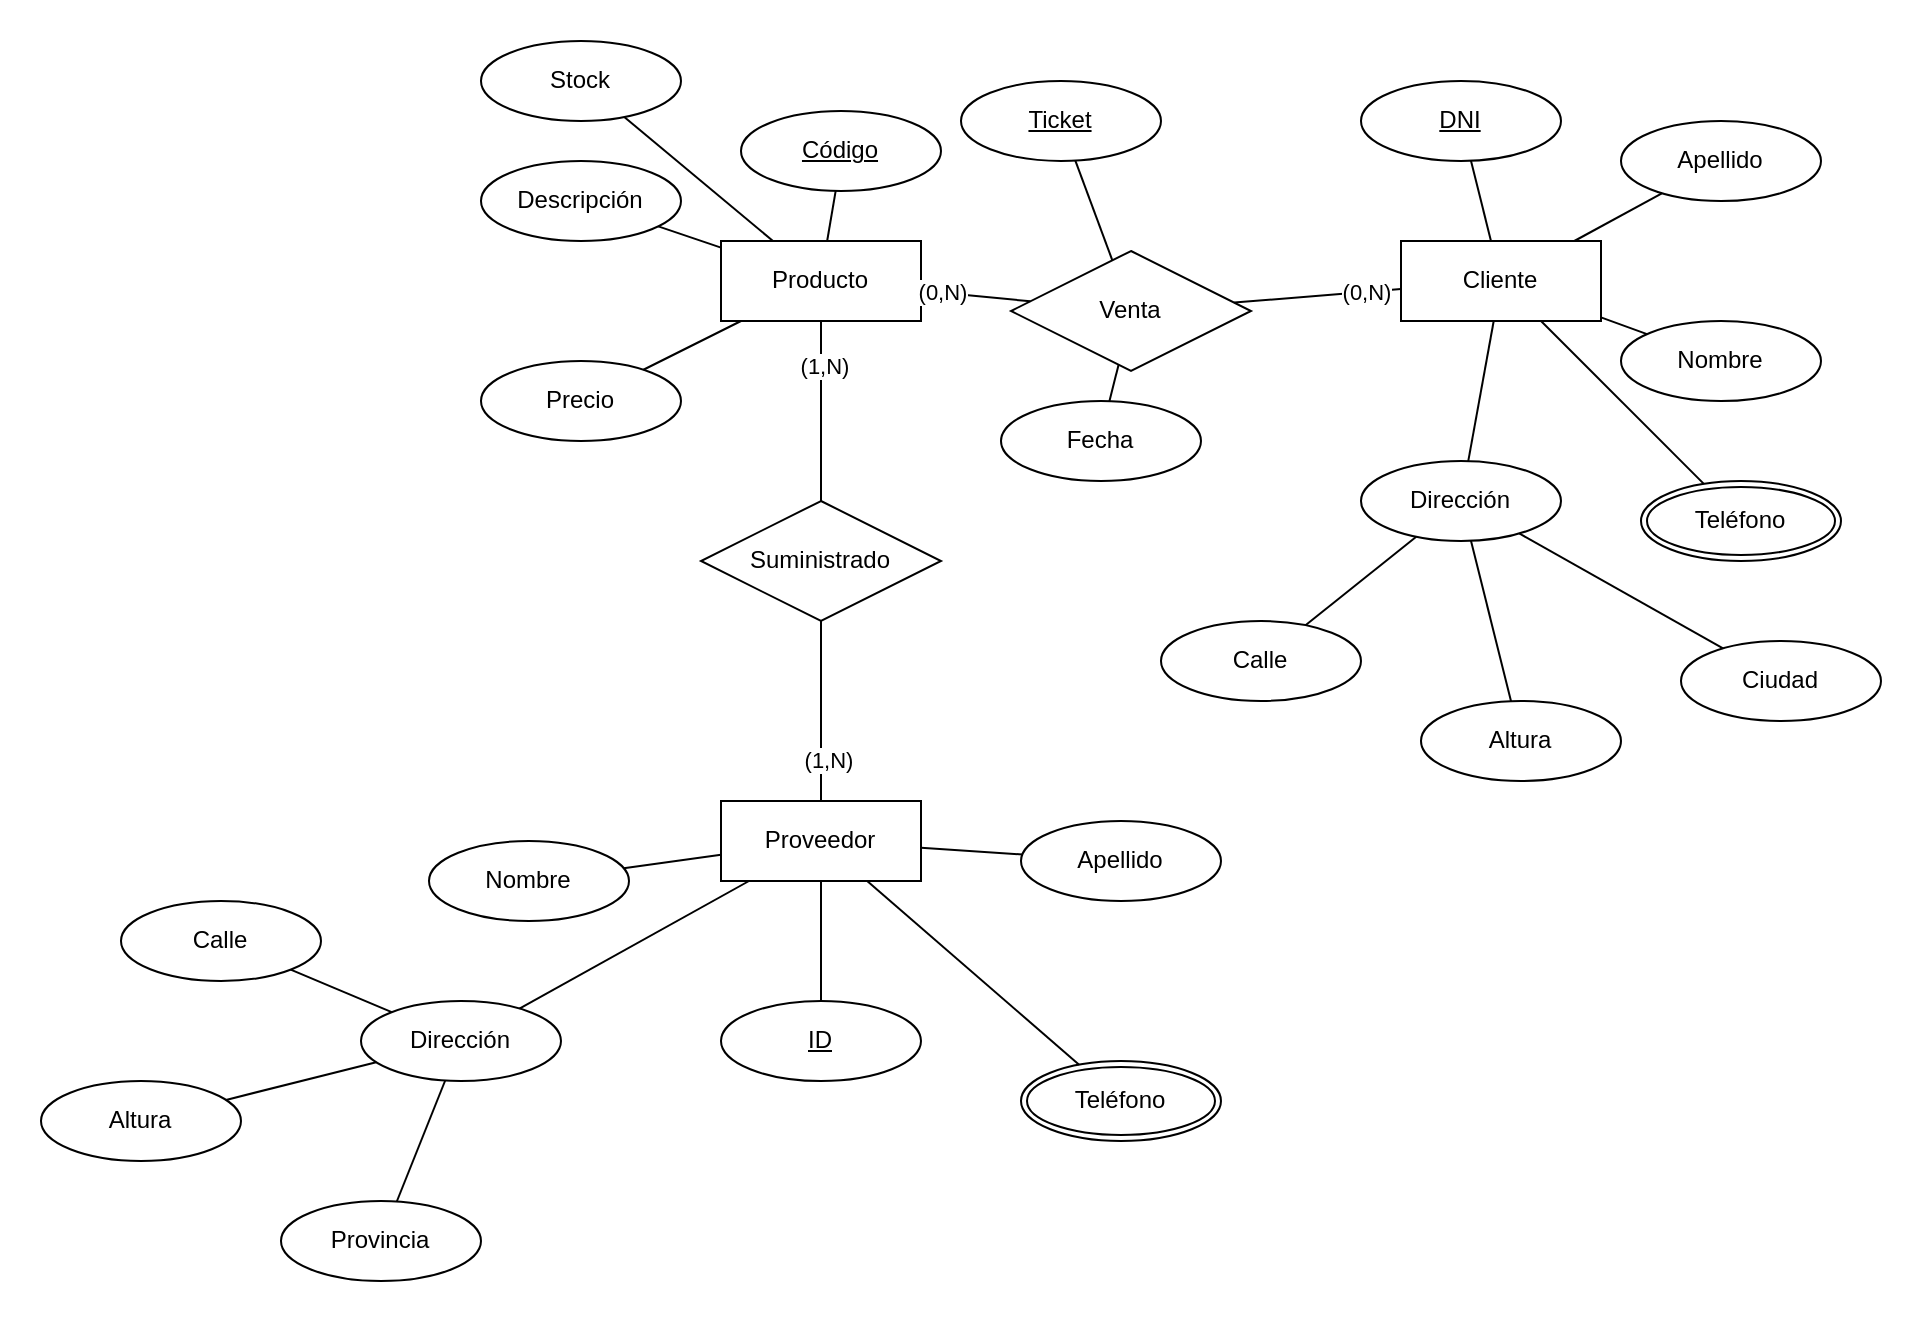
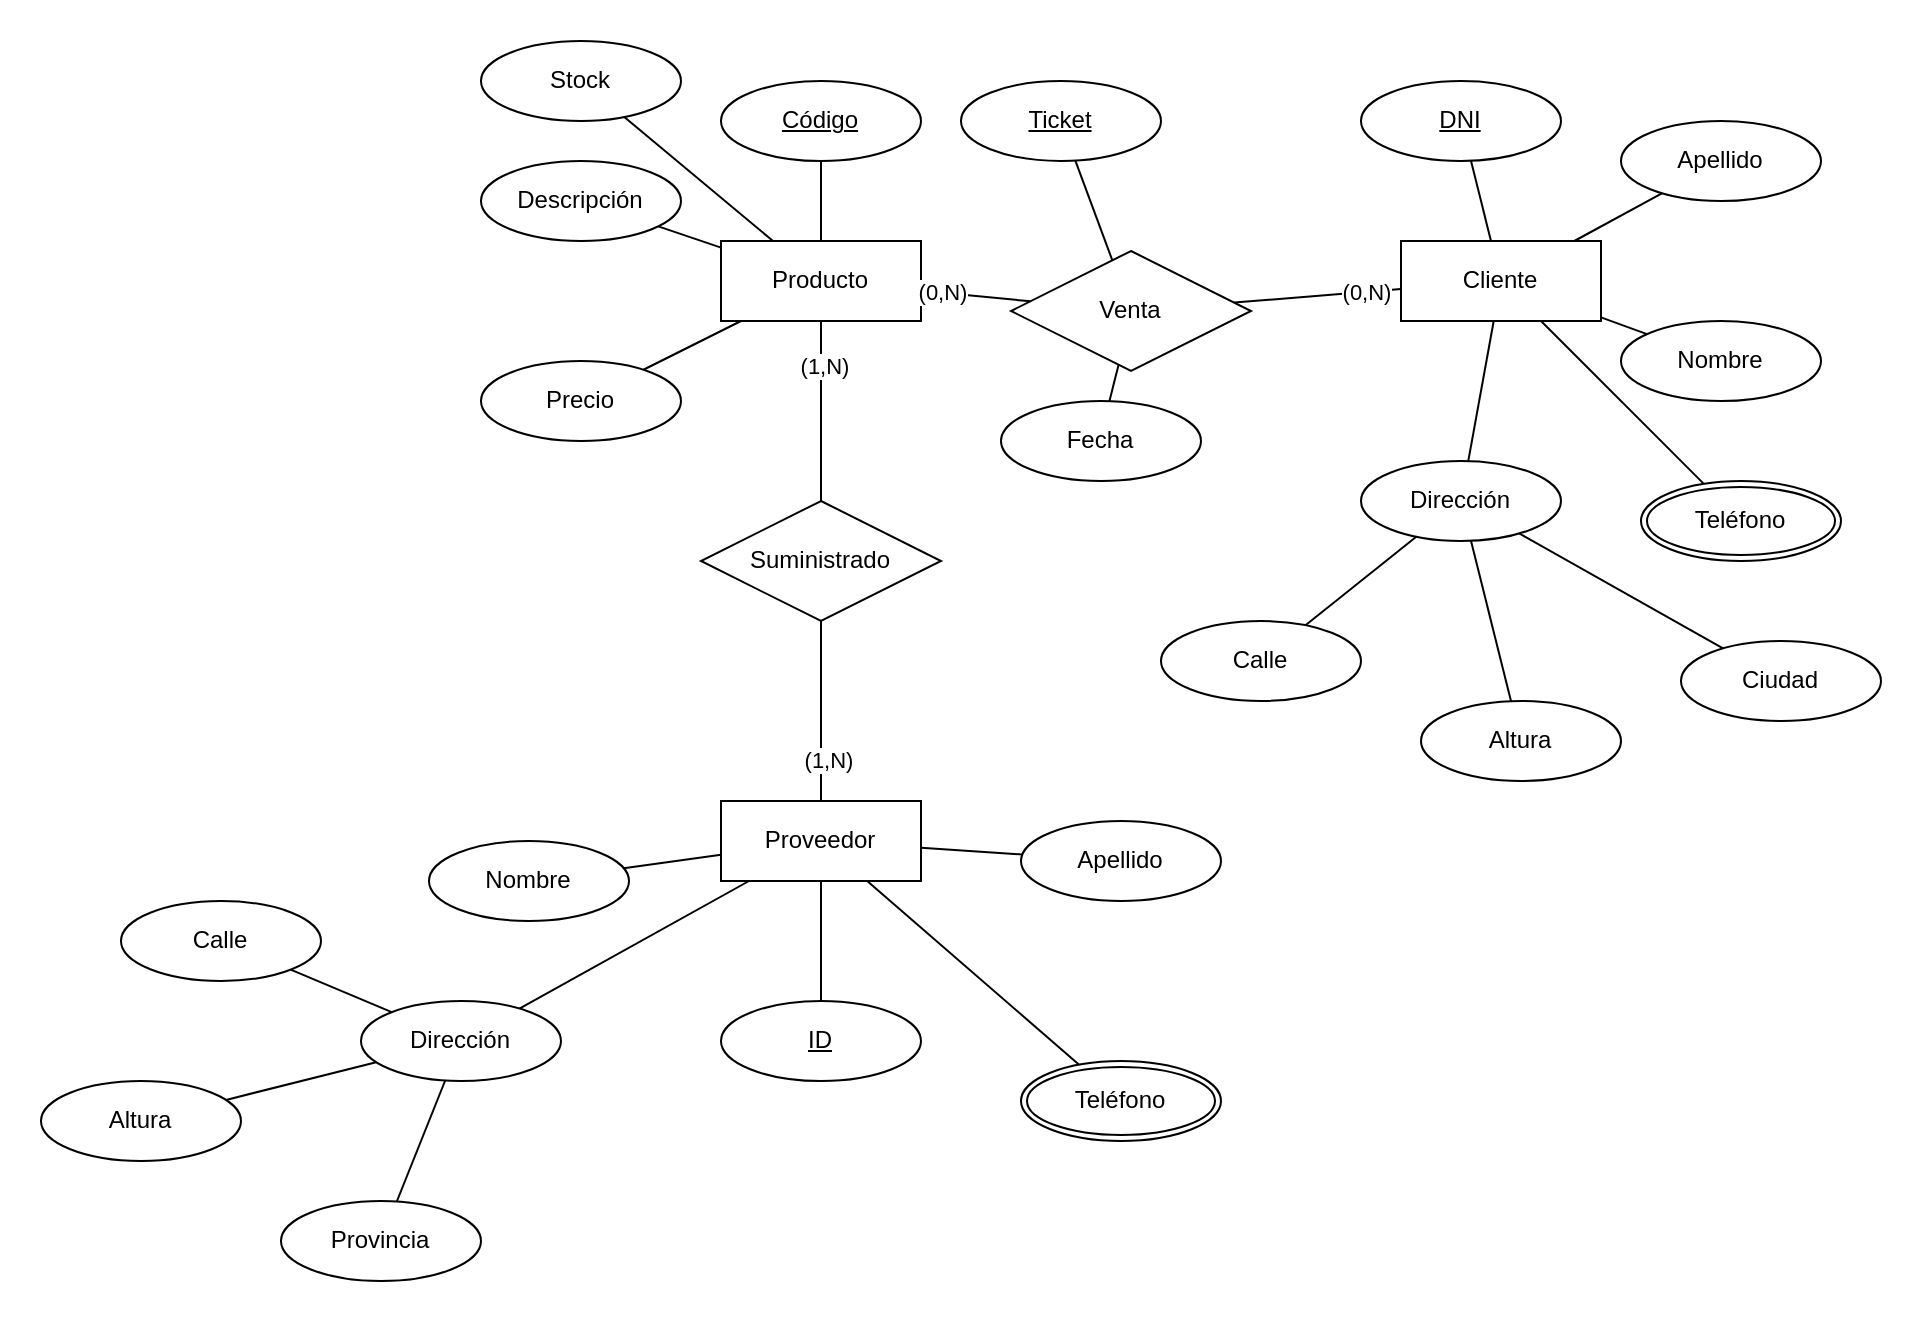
(841, 151) -> (821, 121)
